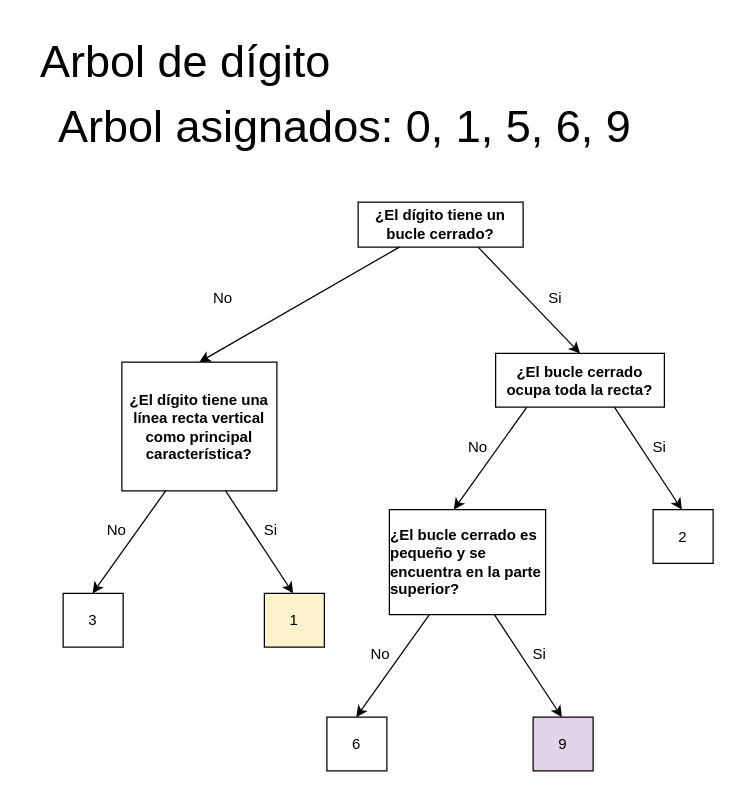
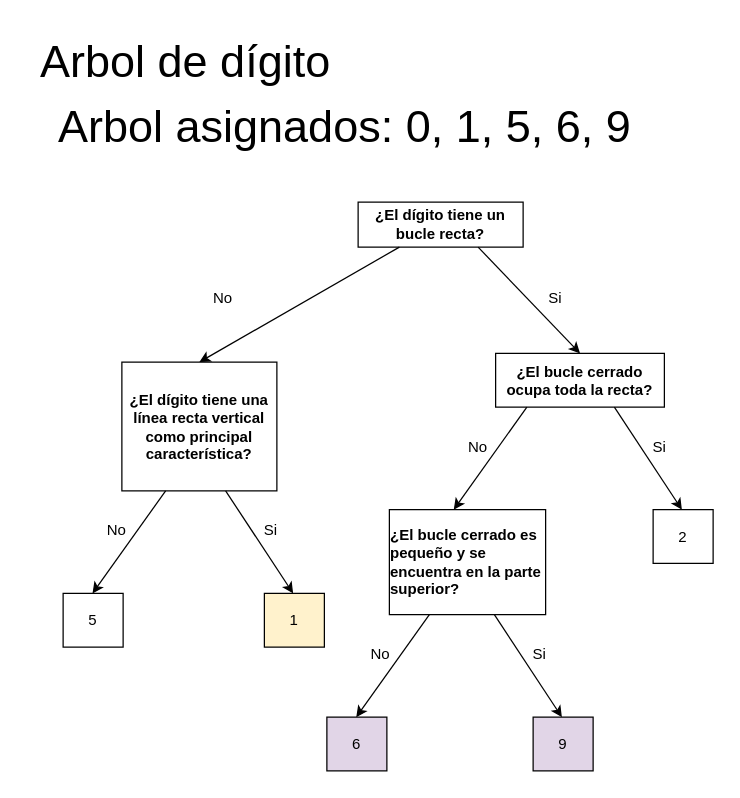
(441, 224) -> (441, 224)
(93, 621) -> (93, 621)
(357, 744) -> (357, 744)
